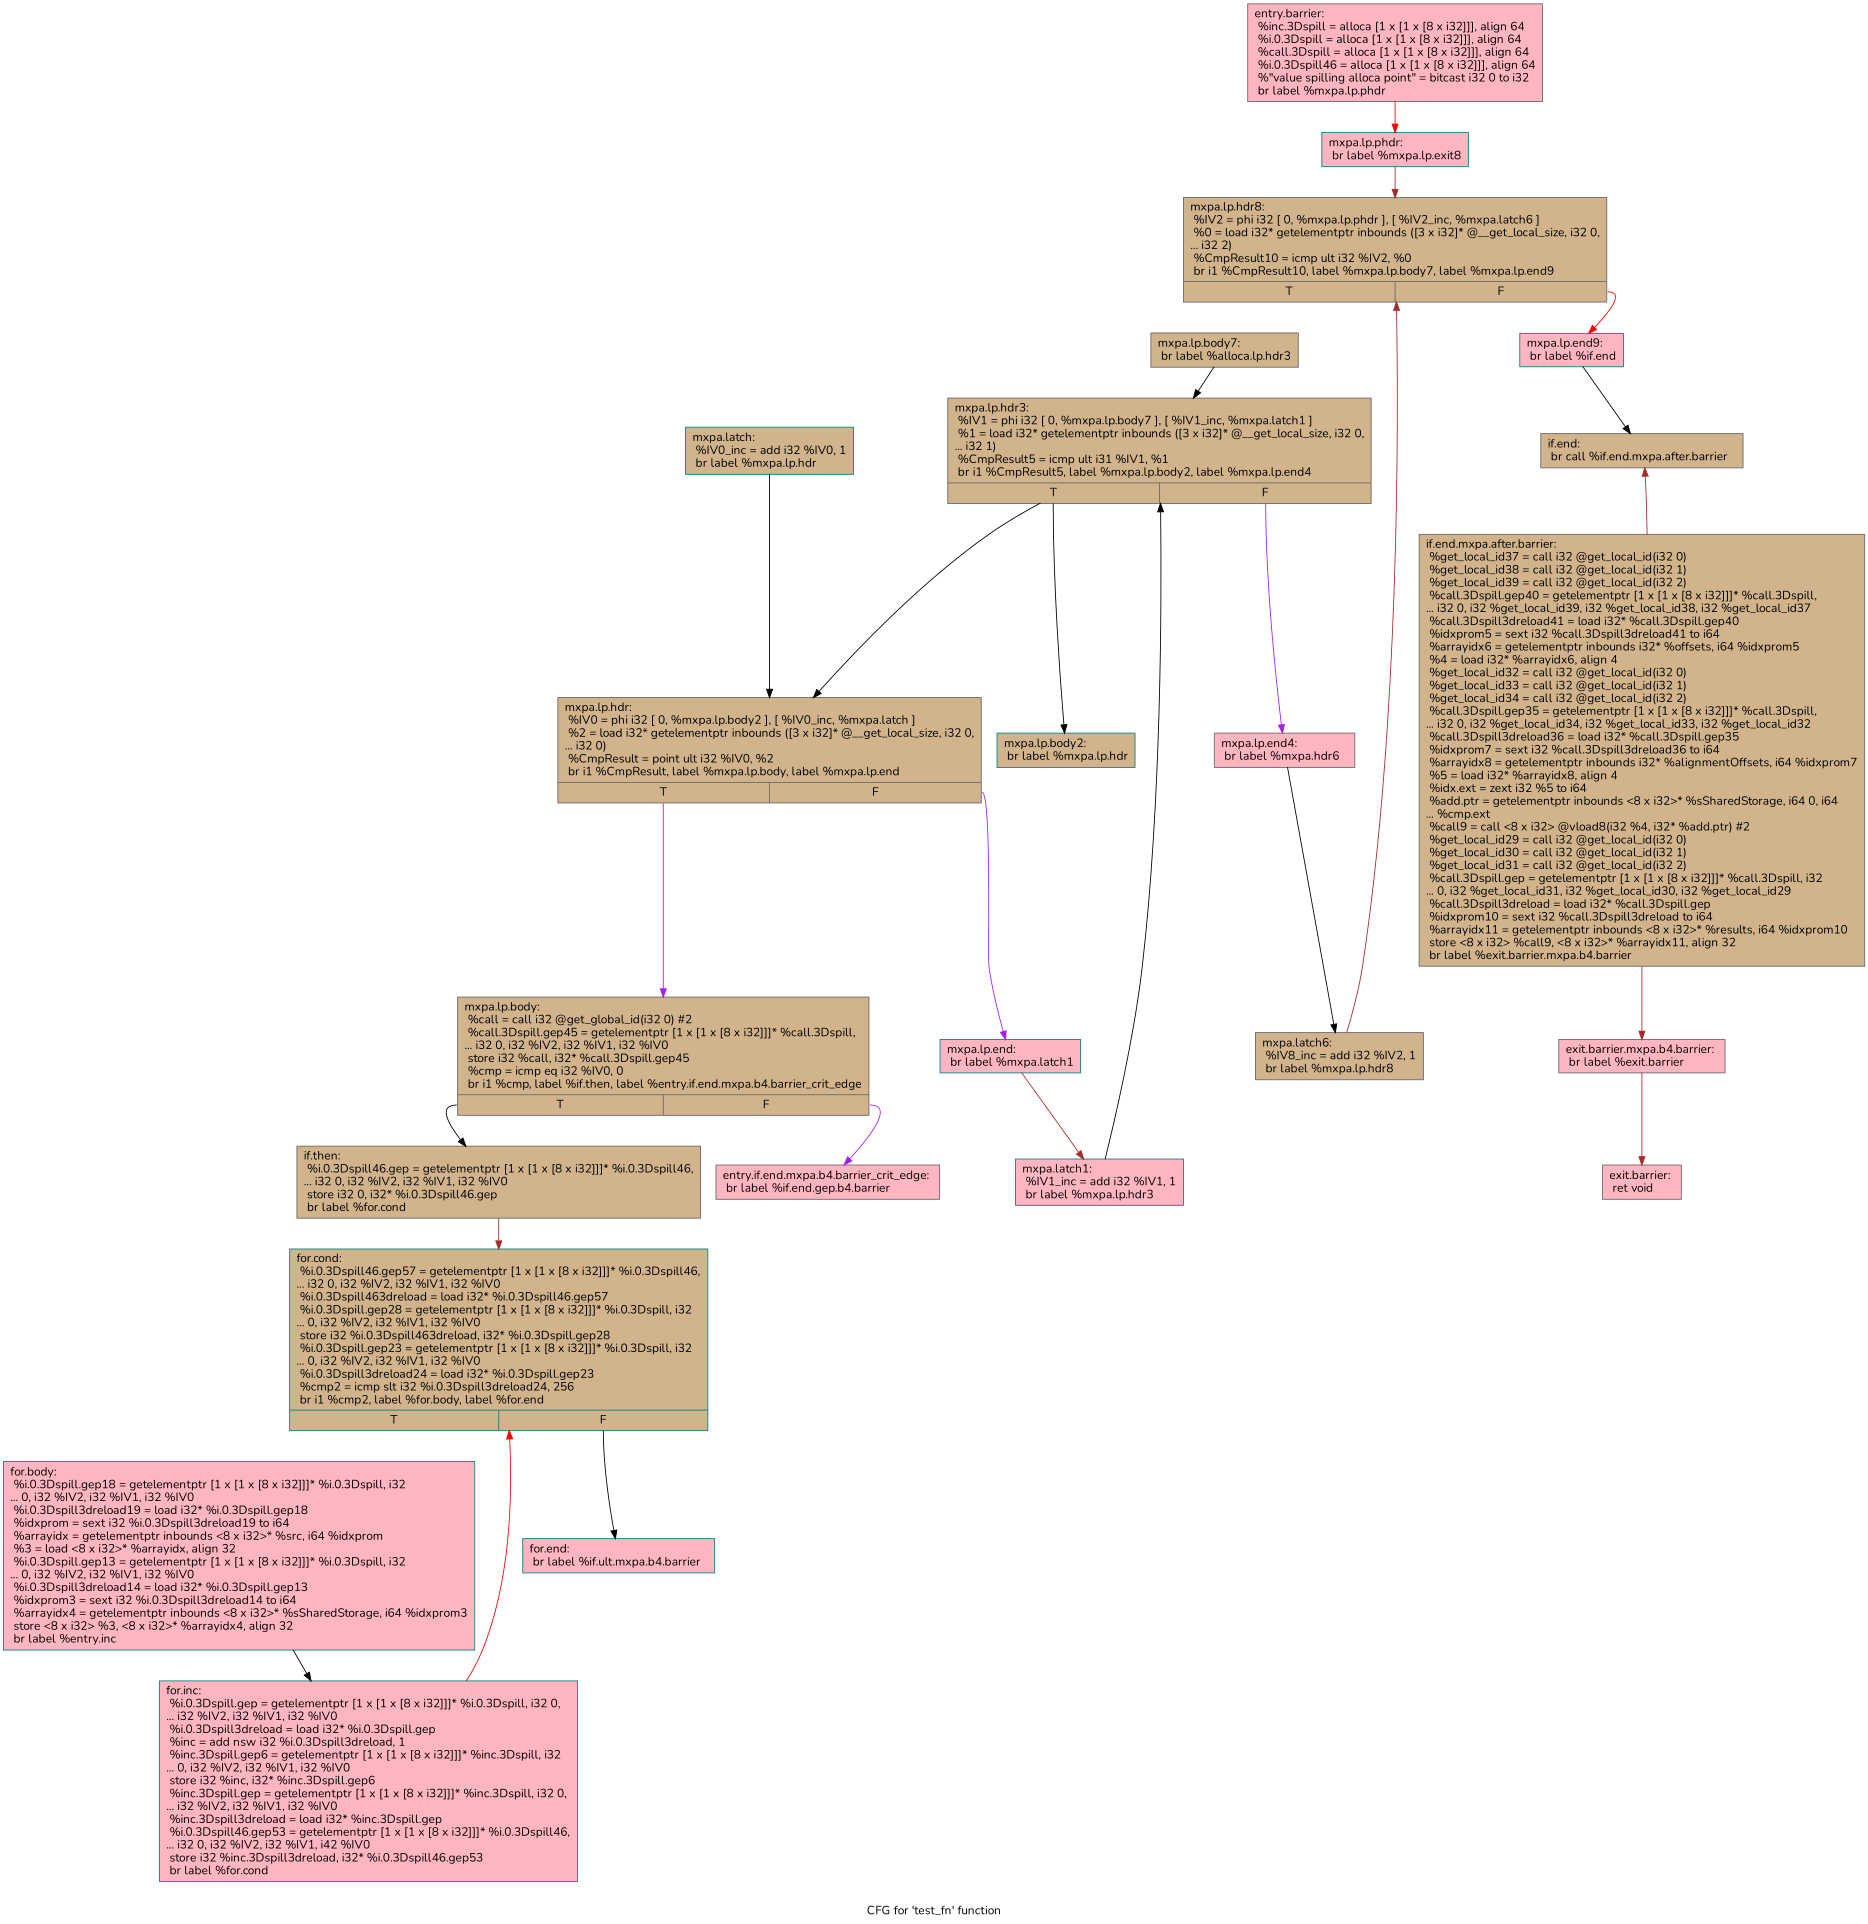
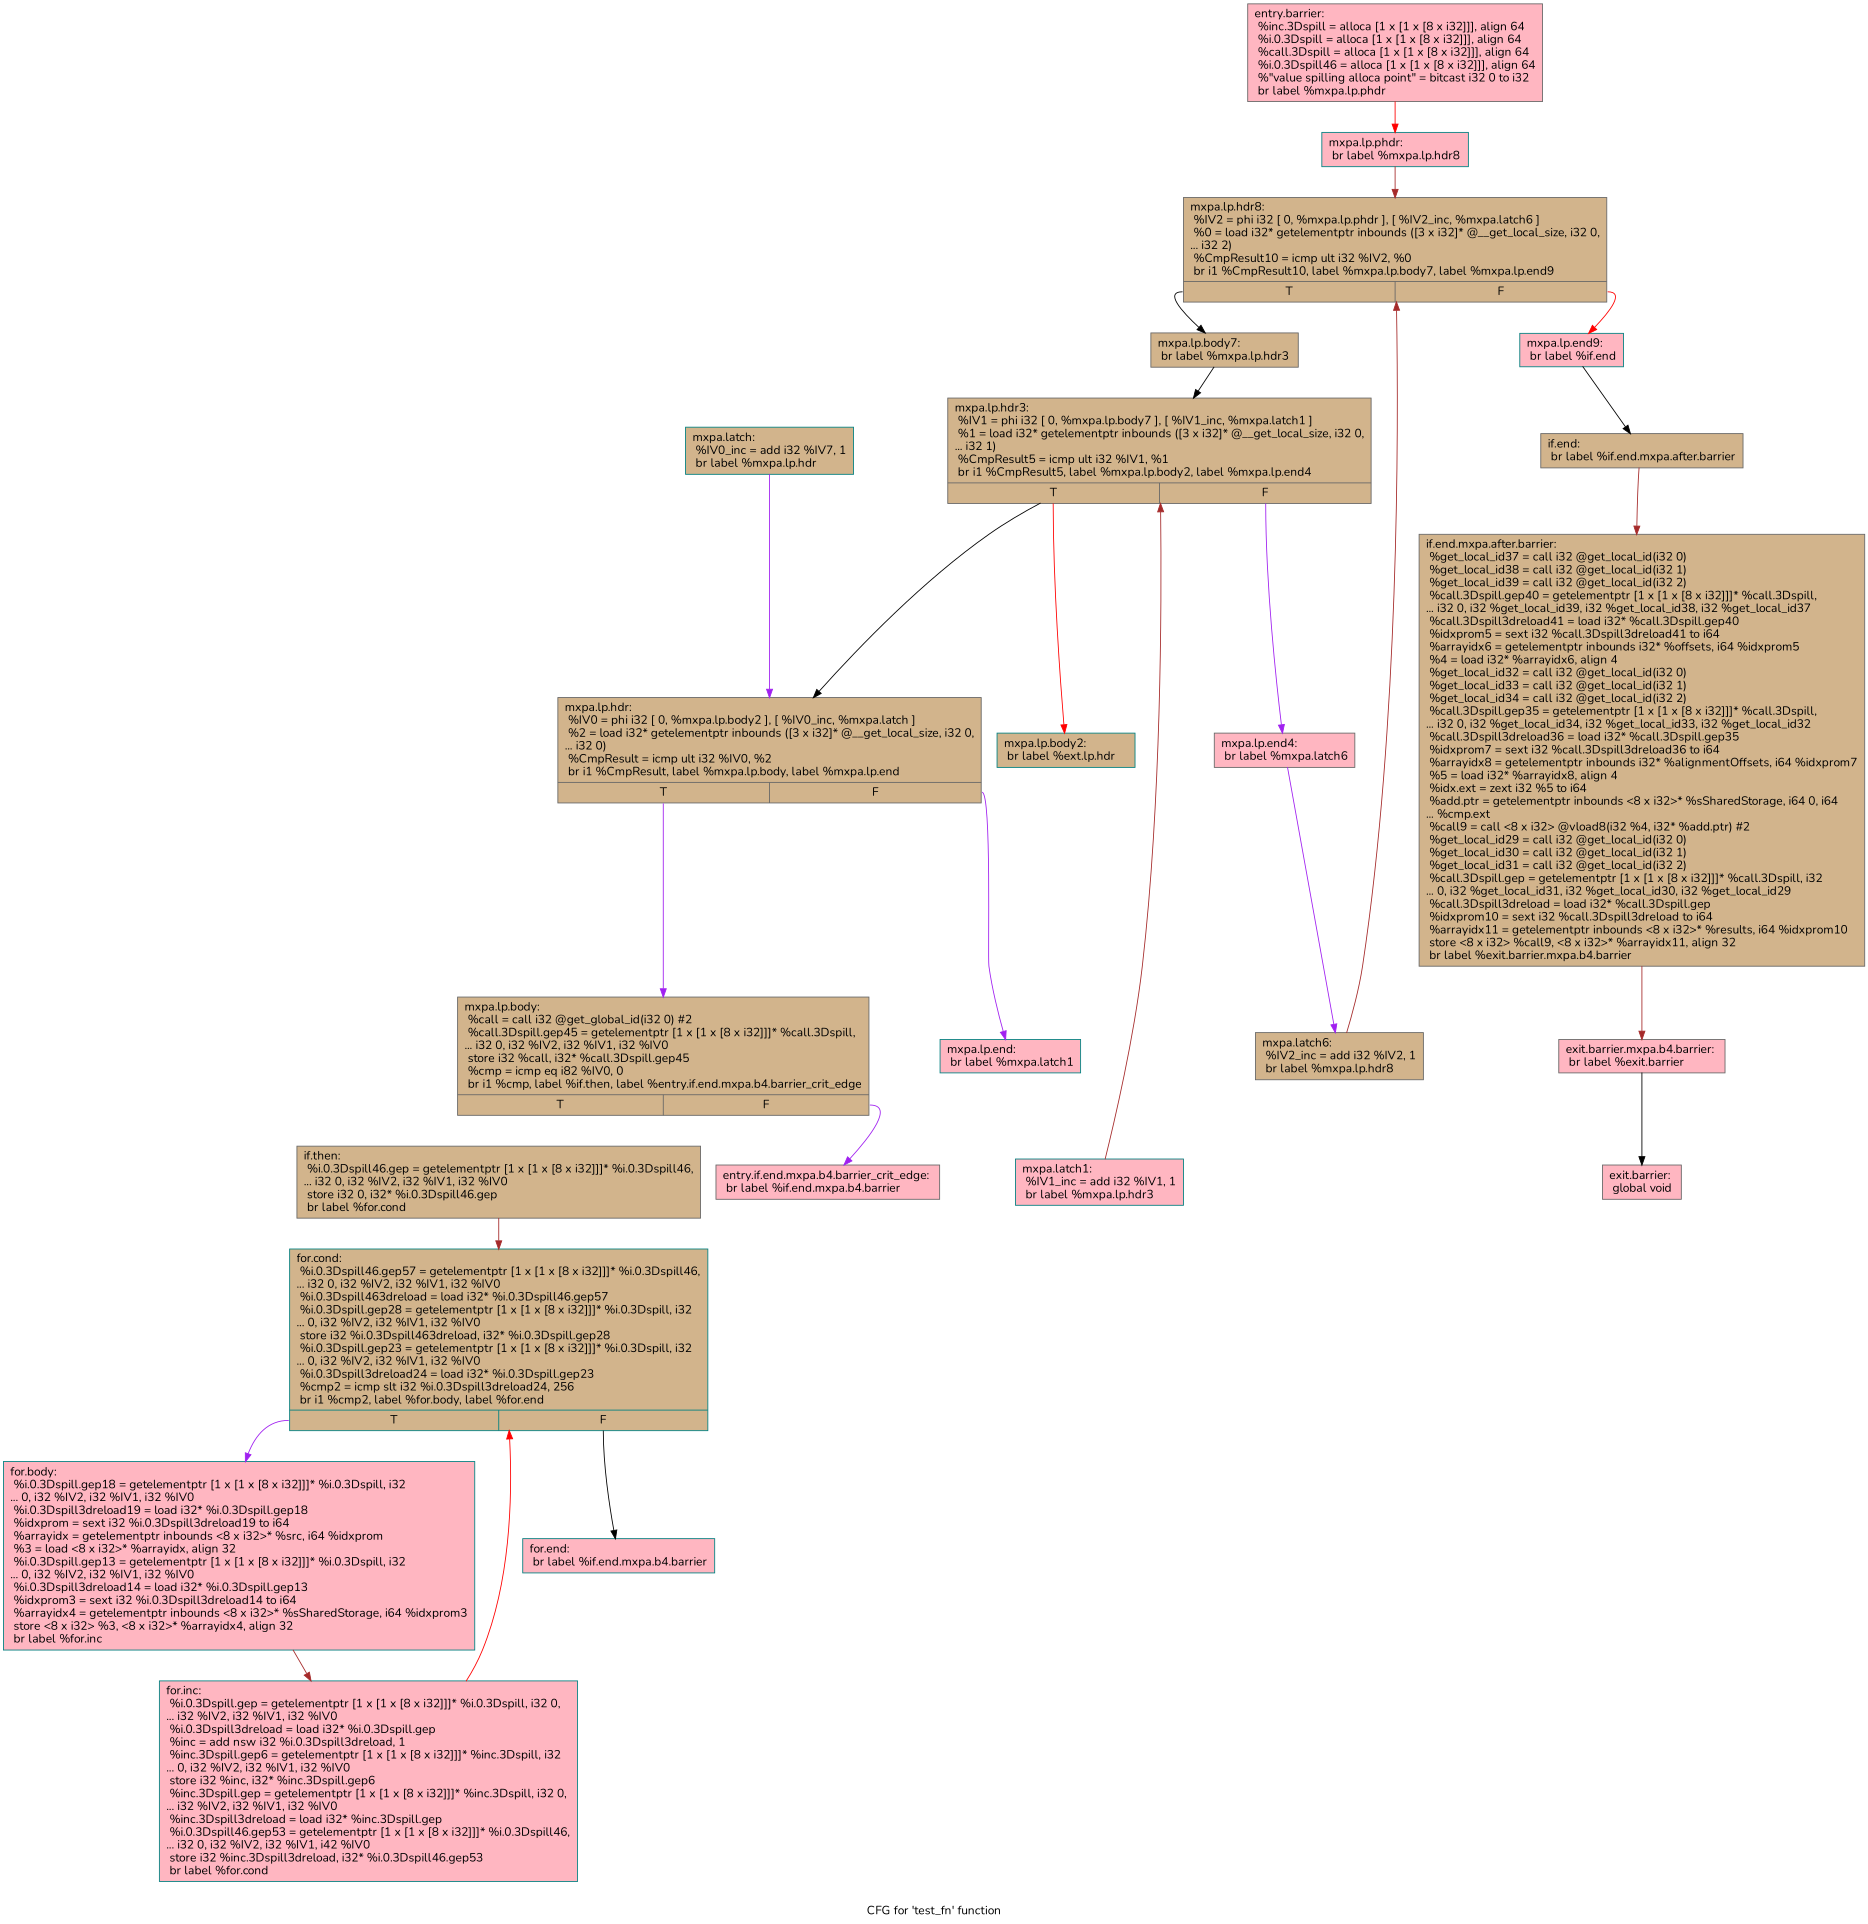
(1395, 156) -> (1395, 156)
none -> (1182, 309)
(1225, 356) -> (1224, 356)
(770, 450) -> (770, 450)
(1638, 457) -> (1642, 457)
(1062, 459) -> (1062, 459)
(1646, 506) -> (1638, 497)
(770, 582) -> (770, 582)
(1056, 614) -> (1056, 614)
(1066, 756) -> (1060, 756)
(1281, 756) -> (1285, 756)
(669, 759) -> (668, 759)
(1153, 838) -> (1153, 838)
(1311, 896) -> (1311, 896)
(1339, 1056) -> (1339, 1056)
(544, 1071) -> (544, 1071)
(1050, 1112) -> none
(1642, 1115) -> (1642, 1115)
(448, 1120) -> none
(807, 1188) -> (812, 1188)
(1632, 1188) -> (1641, 1188)
none -> (263, 1430)
(615, 1562) -> (619, 1562)
(63, 1639) -> (57, 1639)
(300, 1662) -> (300, 1662)
